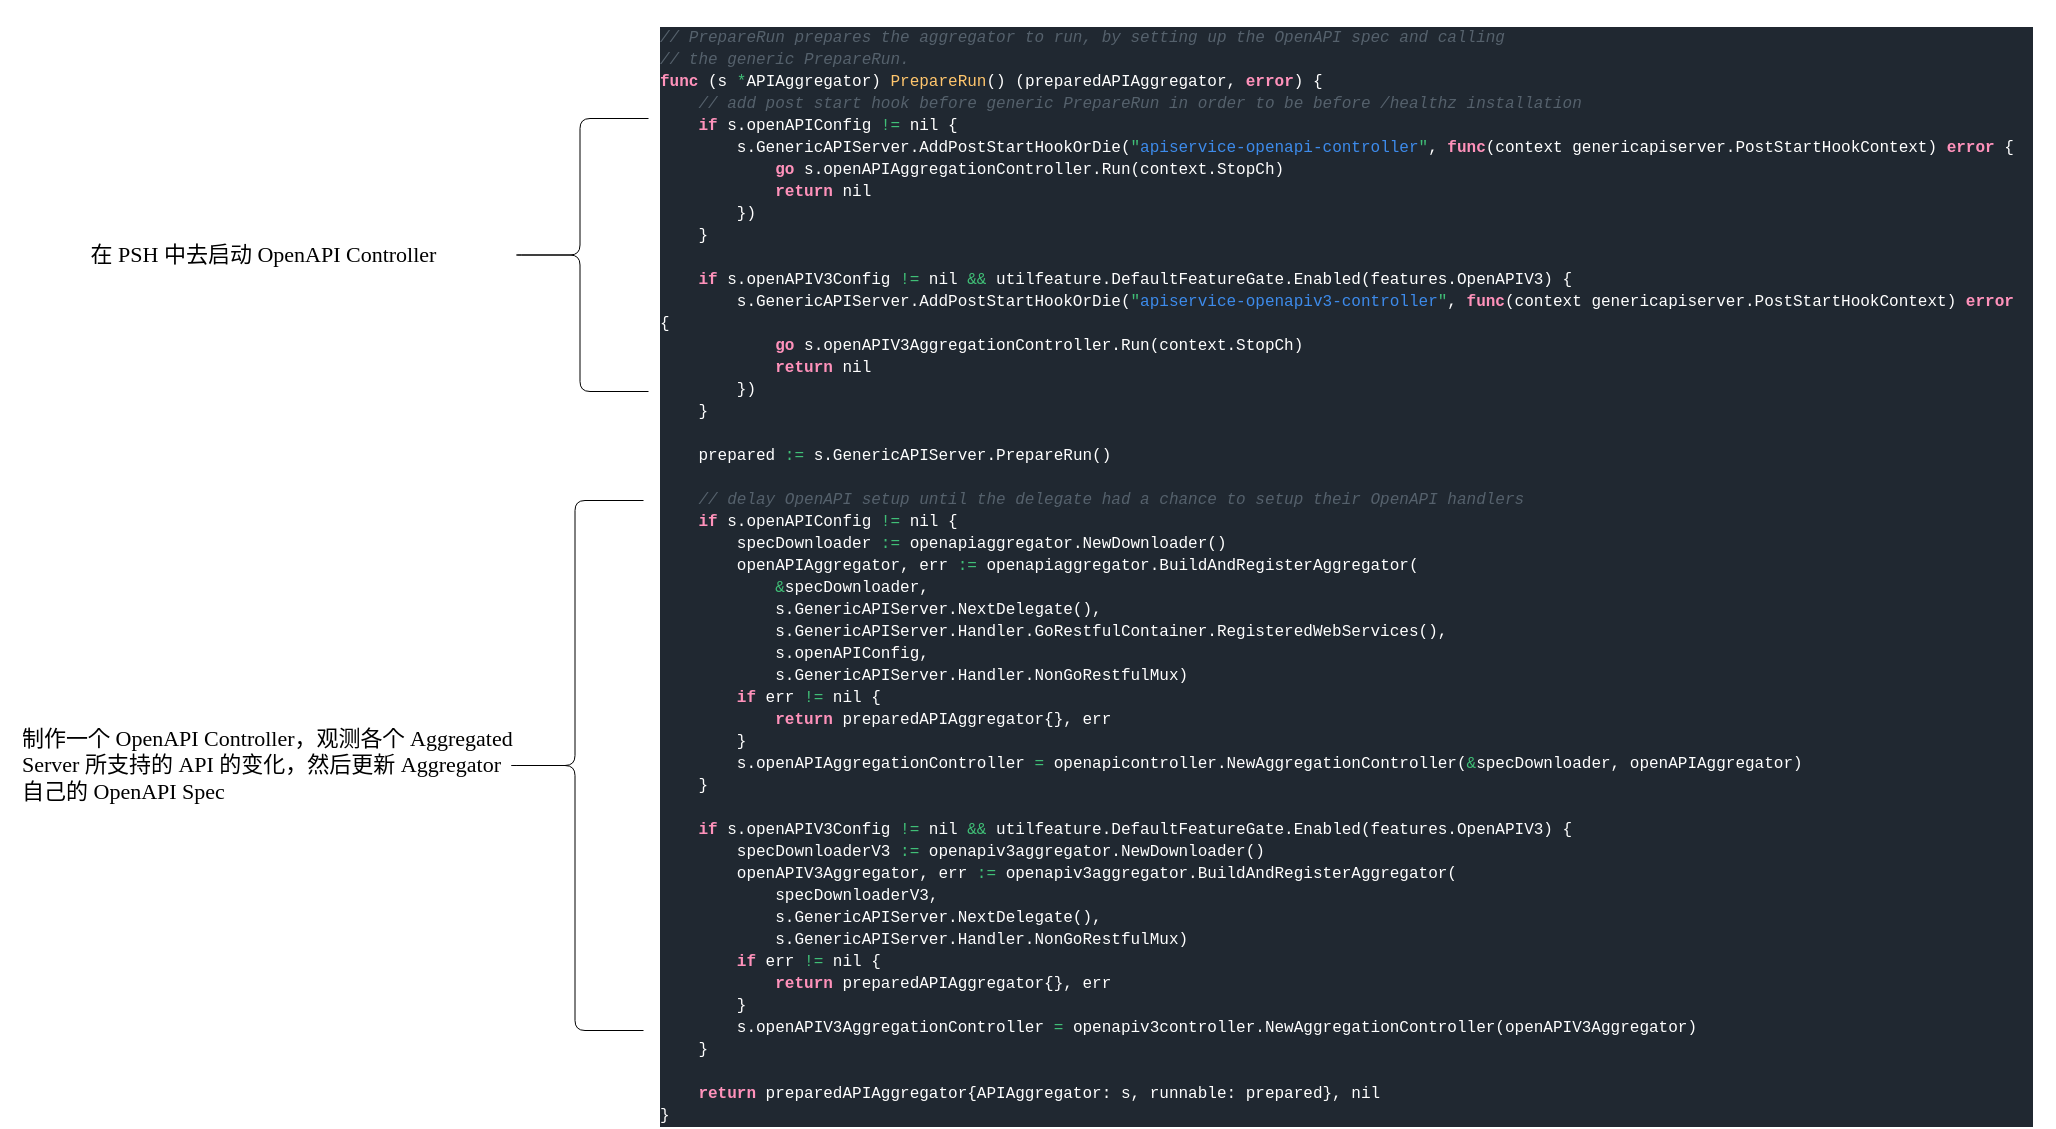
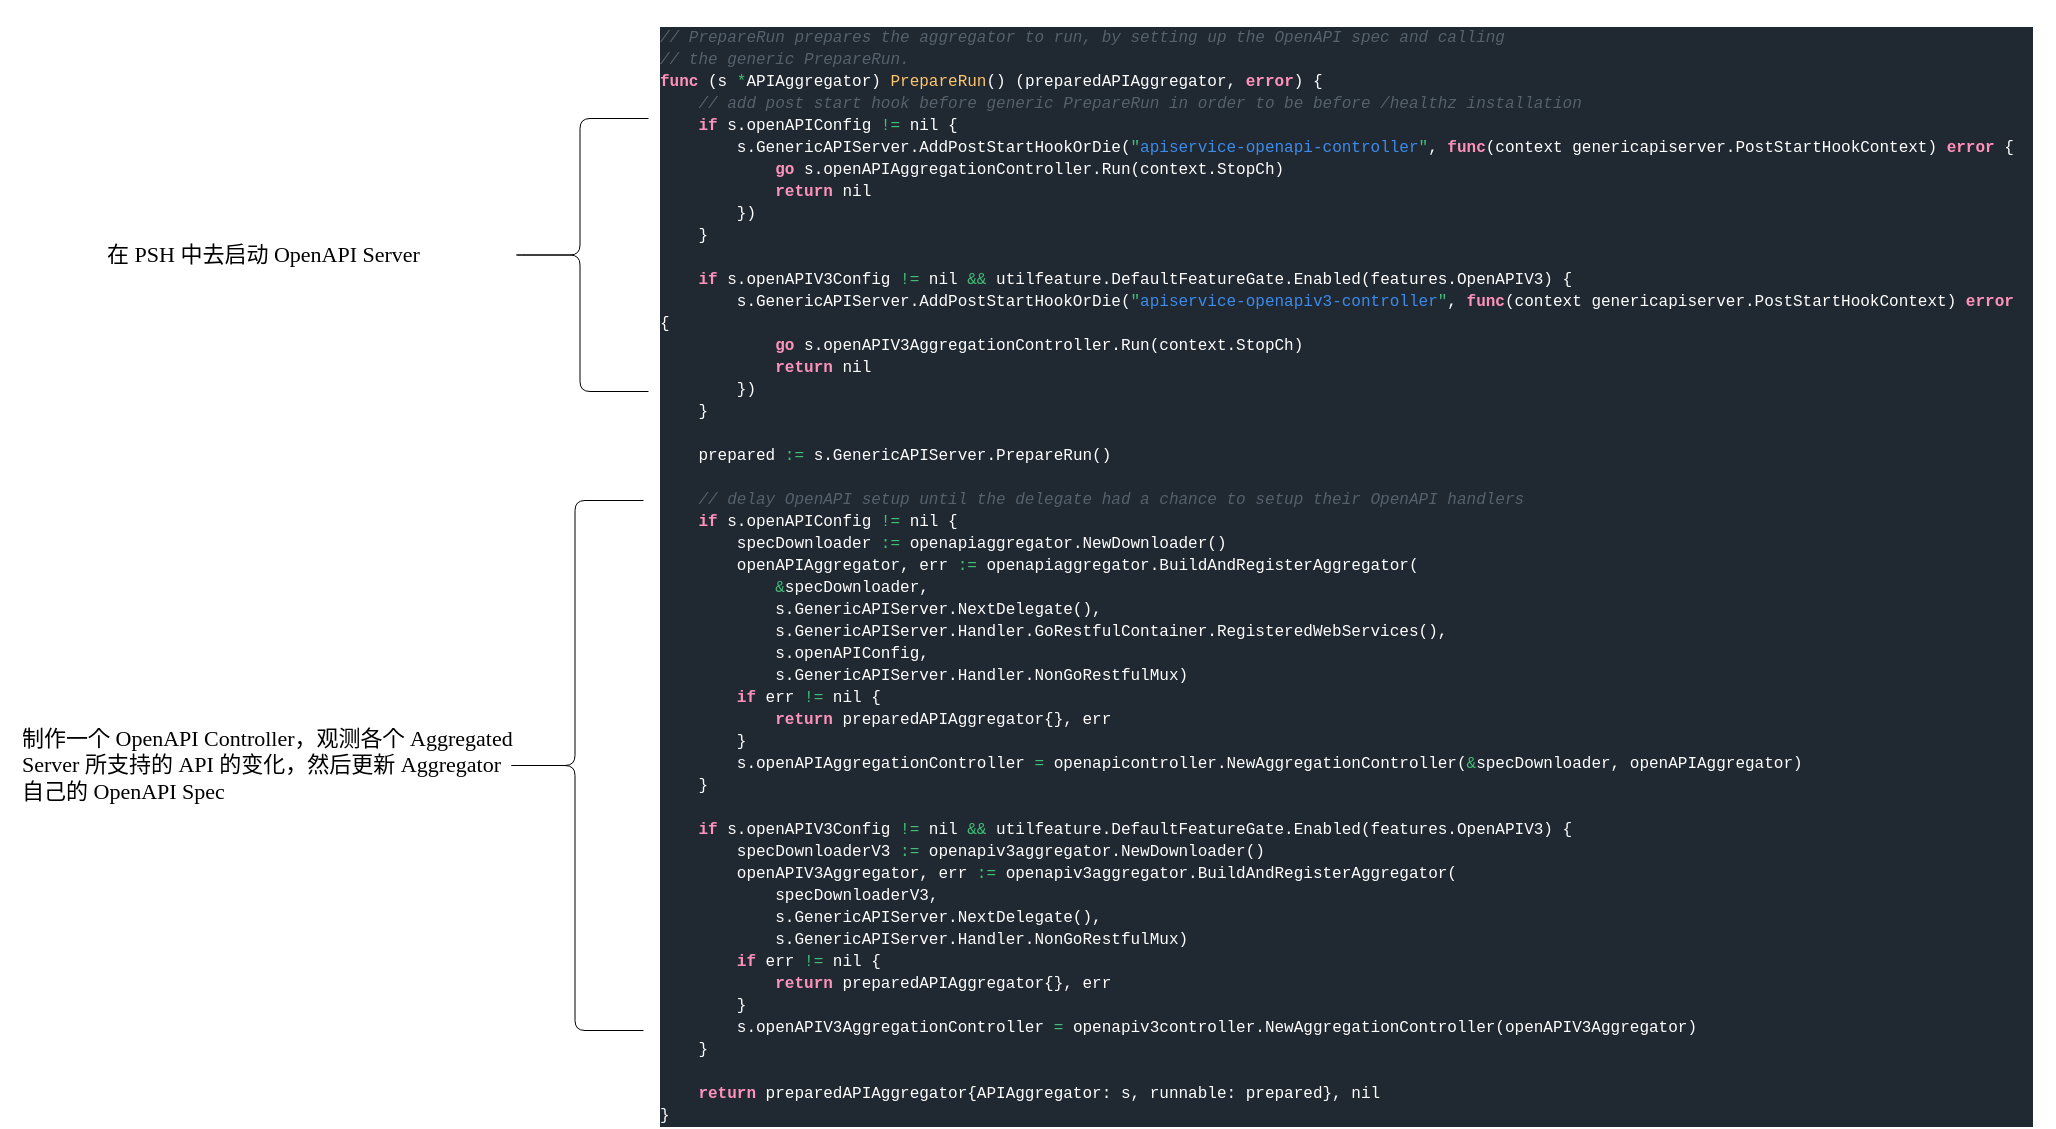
(264, 256) -> (264, 256)
